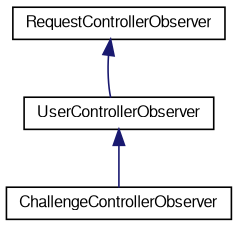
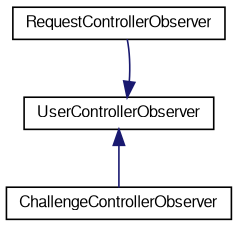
(108, 77) -> (130, 60)
